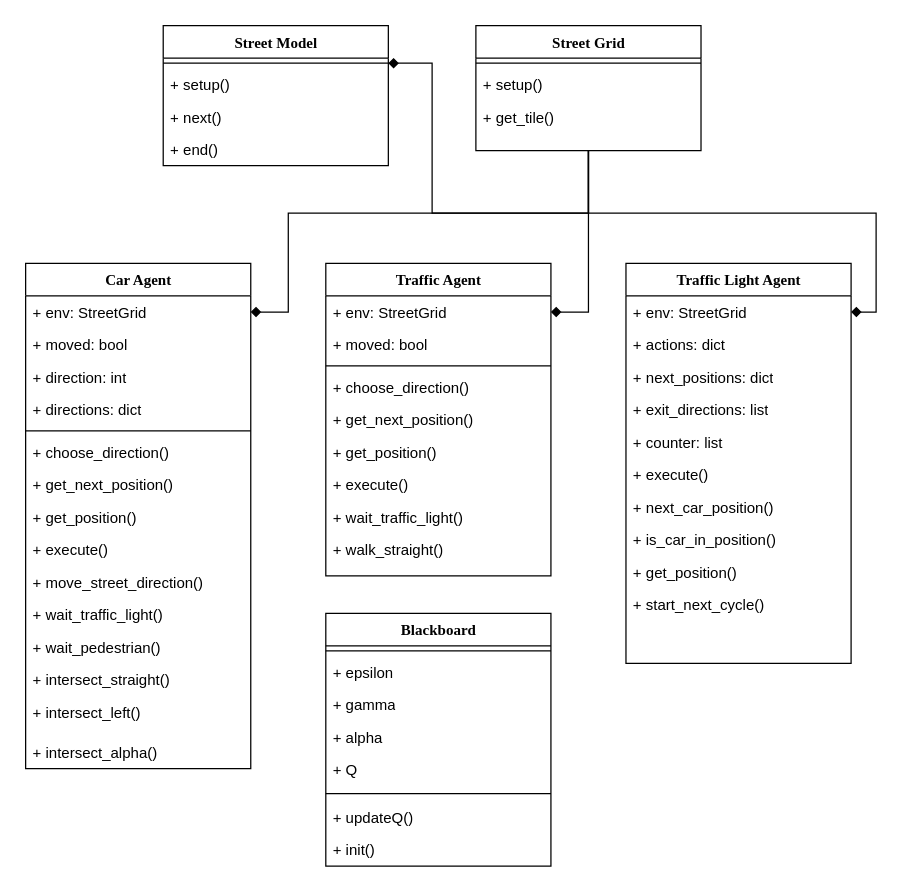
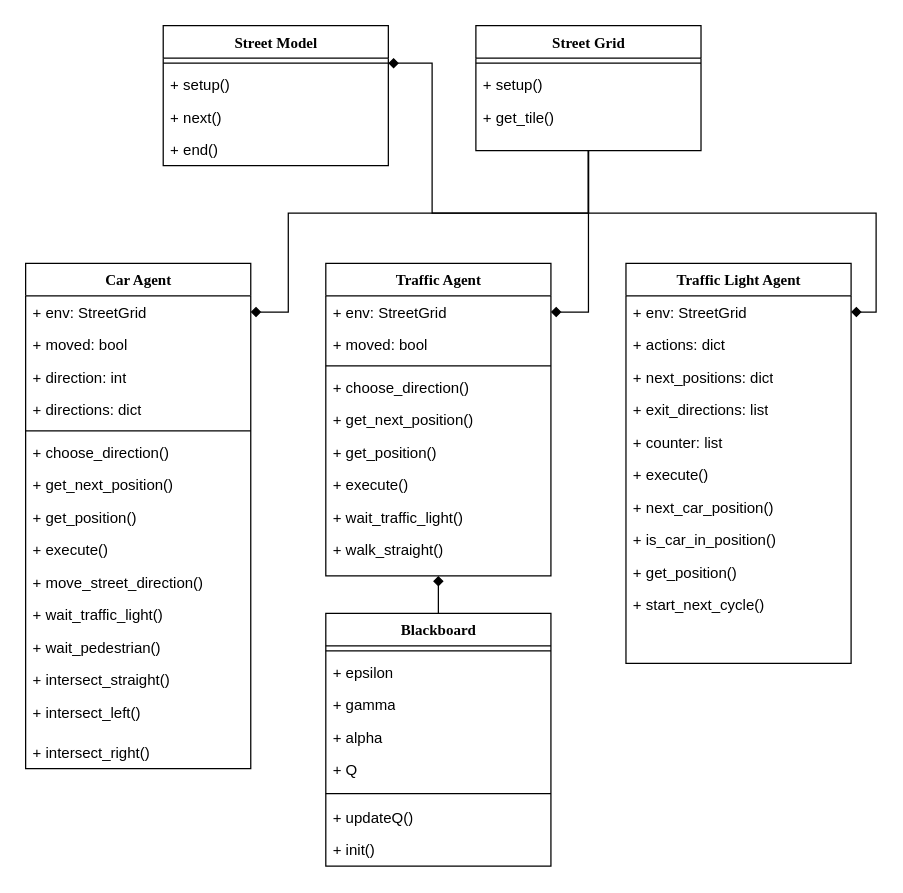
none -> (438, 599)
(107, 753) -> (107, 753)
